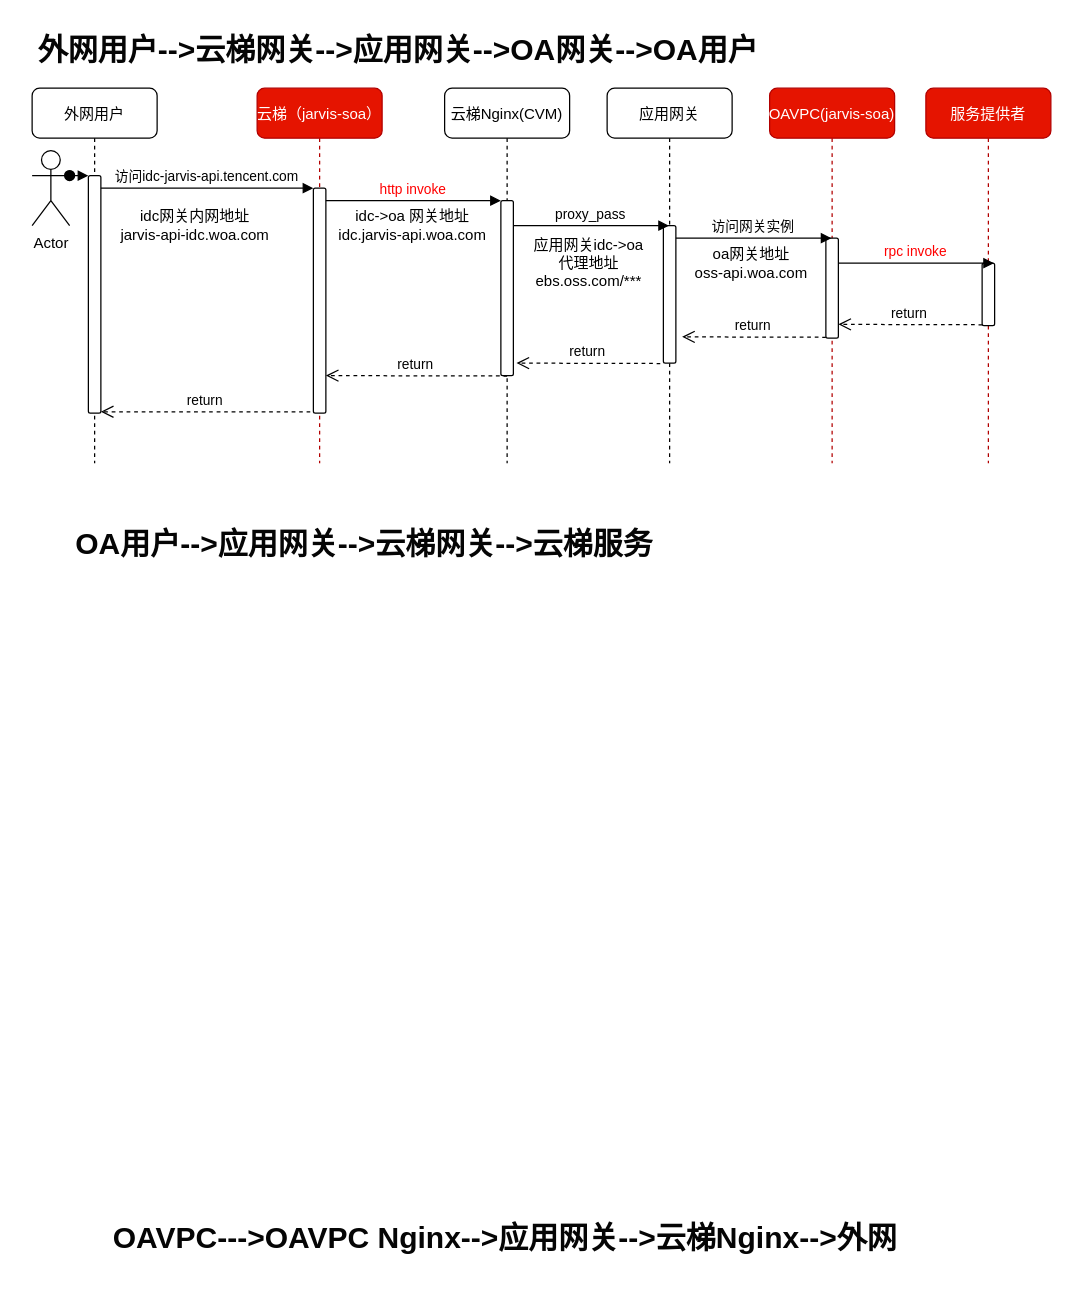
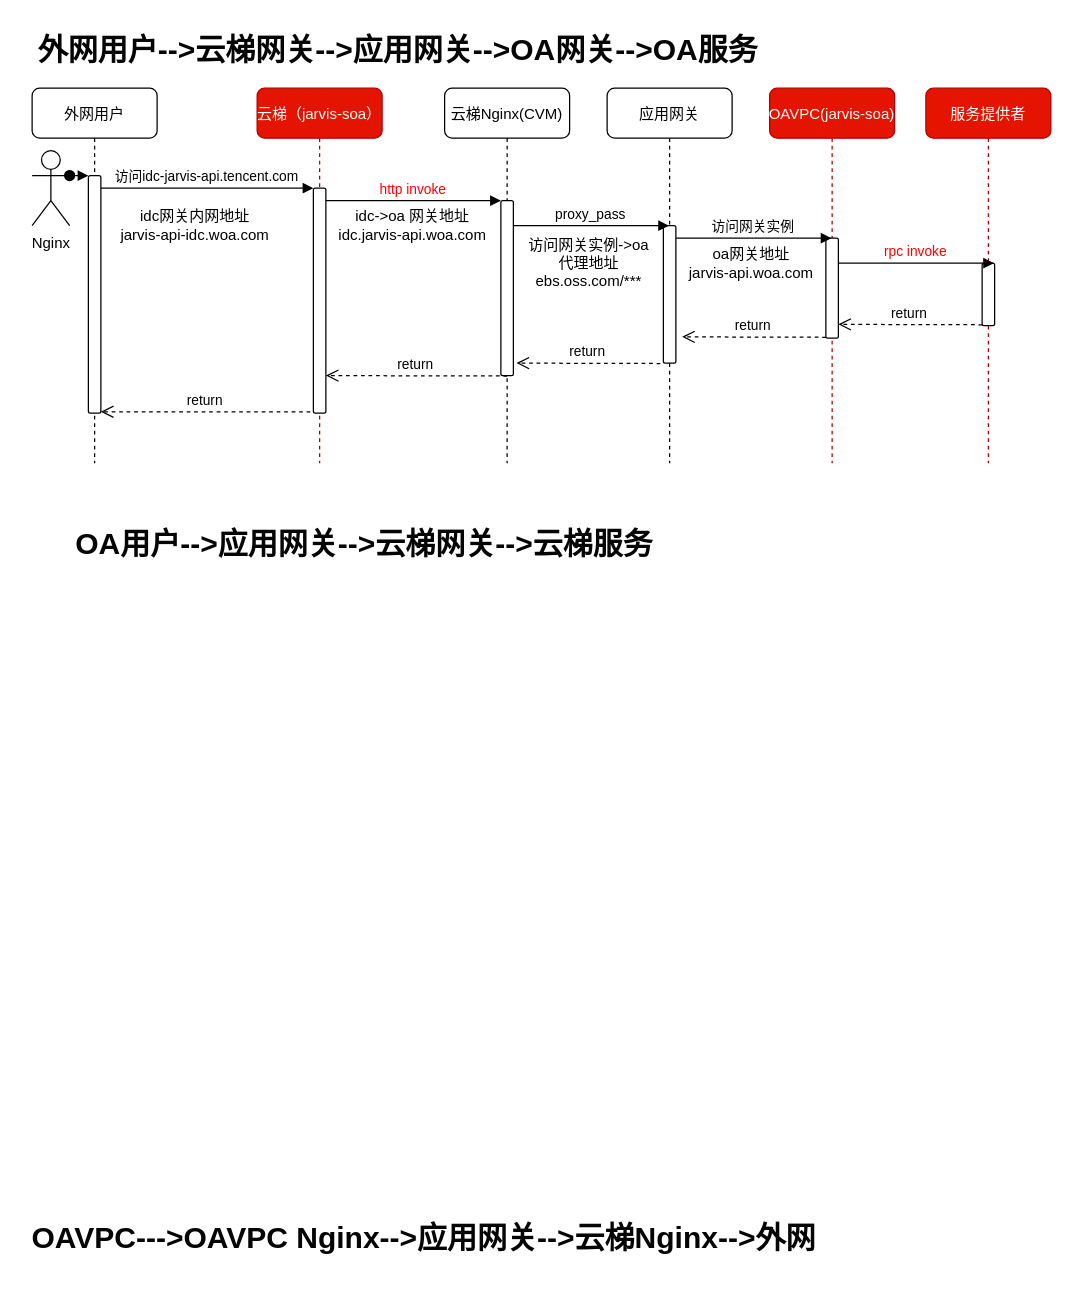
(225, 22) -> (225, 22)
(51, 243) -> (51, 243)
(589, 263) -> (589, 263)
(751, 263) -> (751, 263)
(579, 1238) -> (498, 1238)
